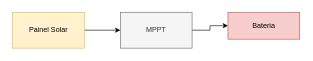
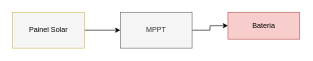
(48, 30) -> (48, 30)
